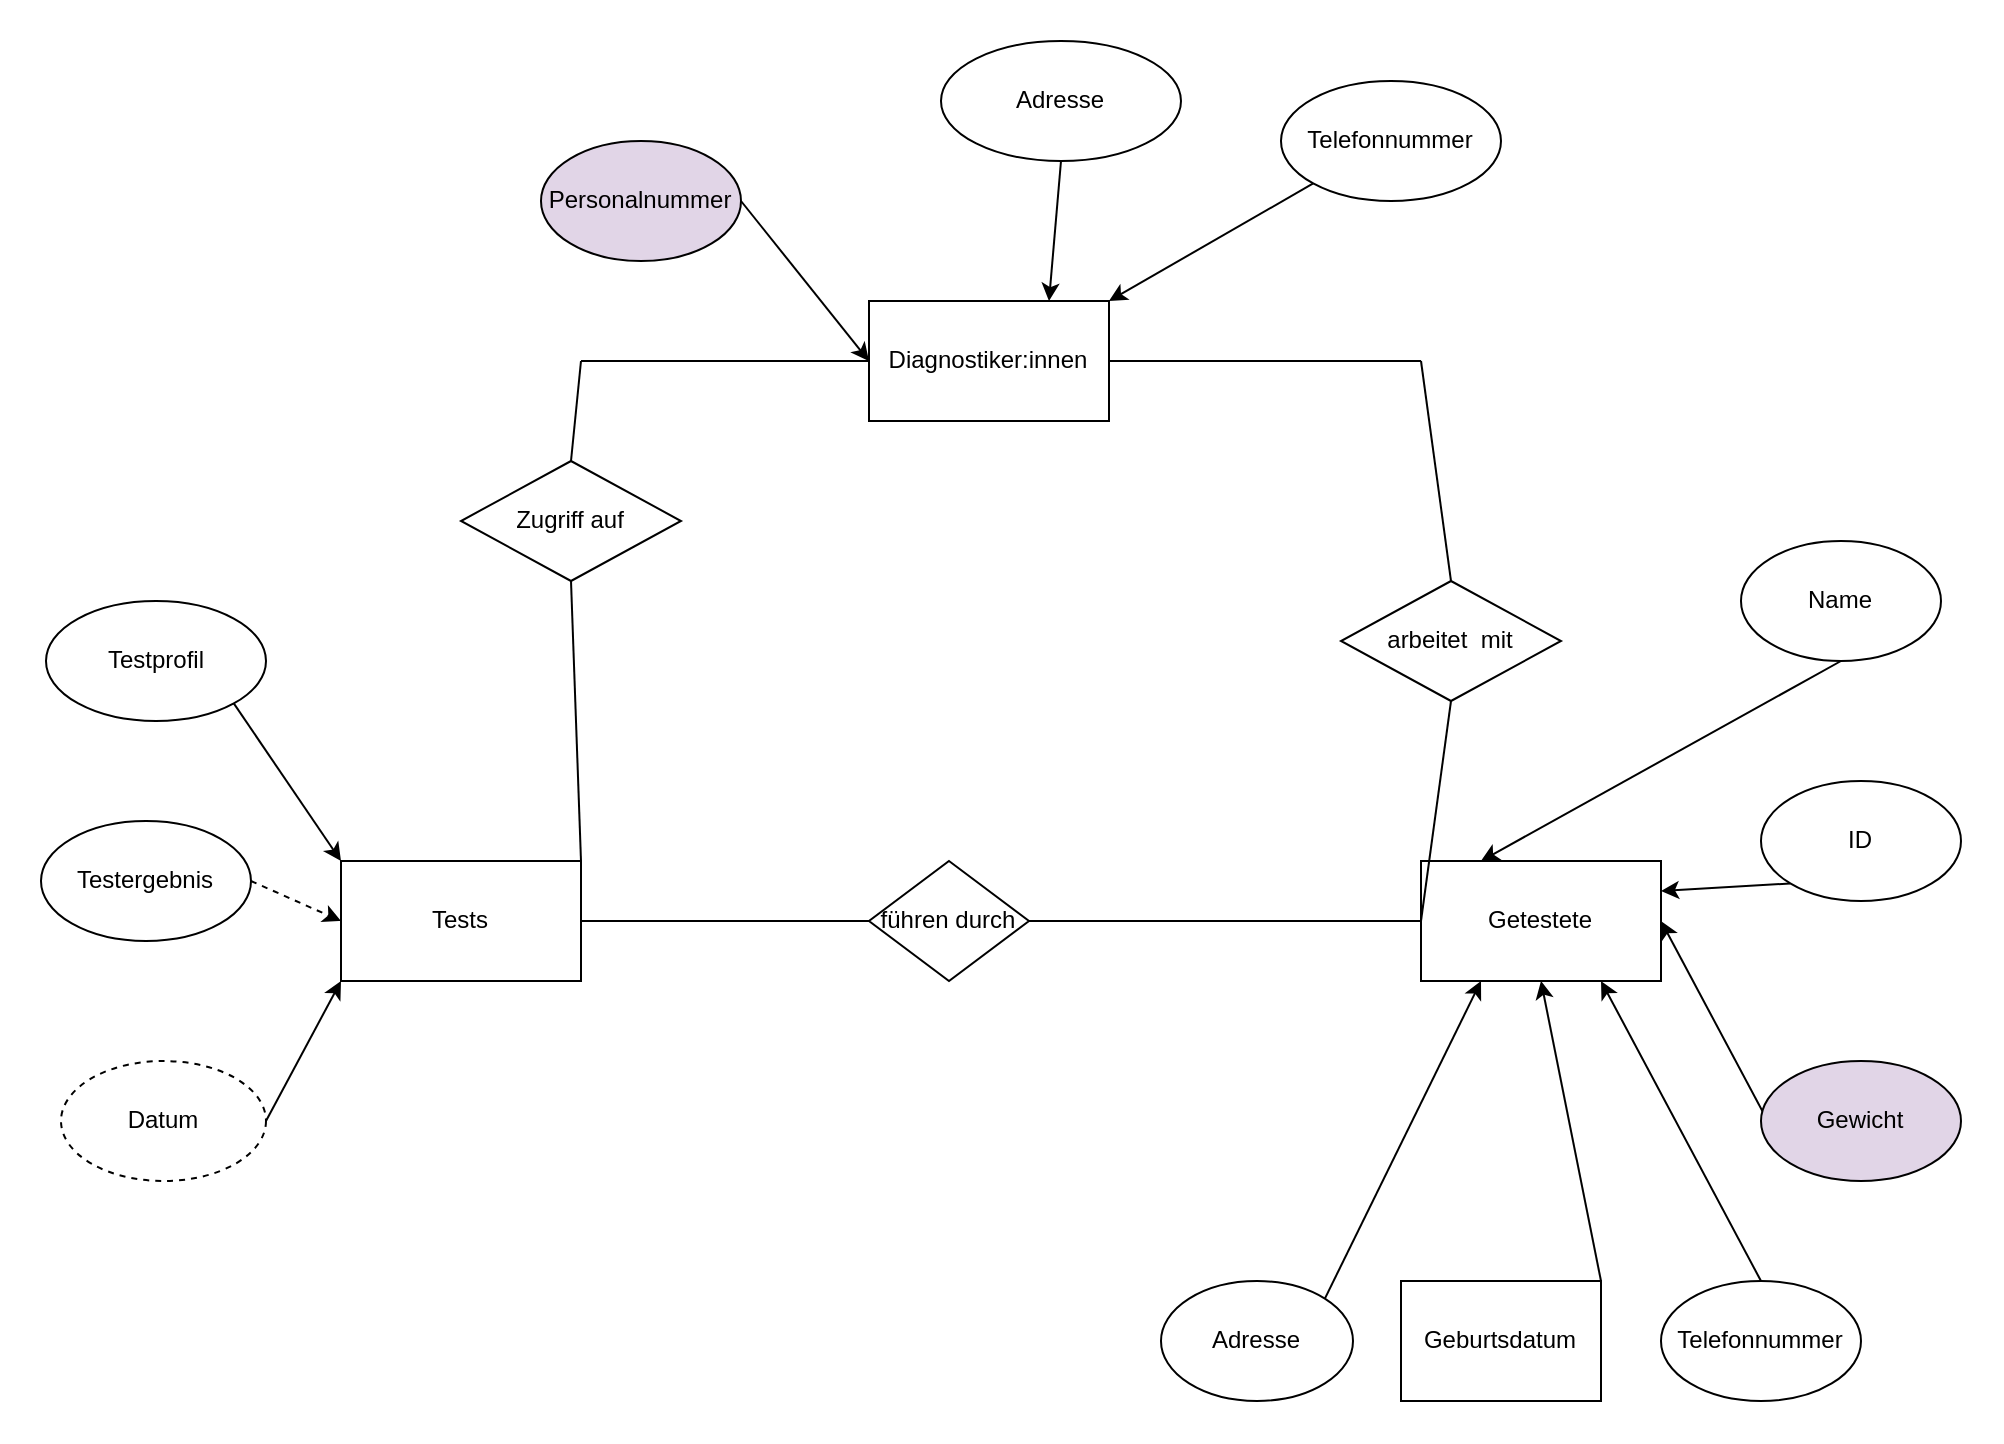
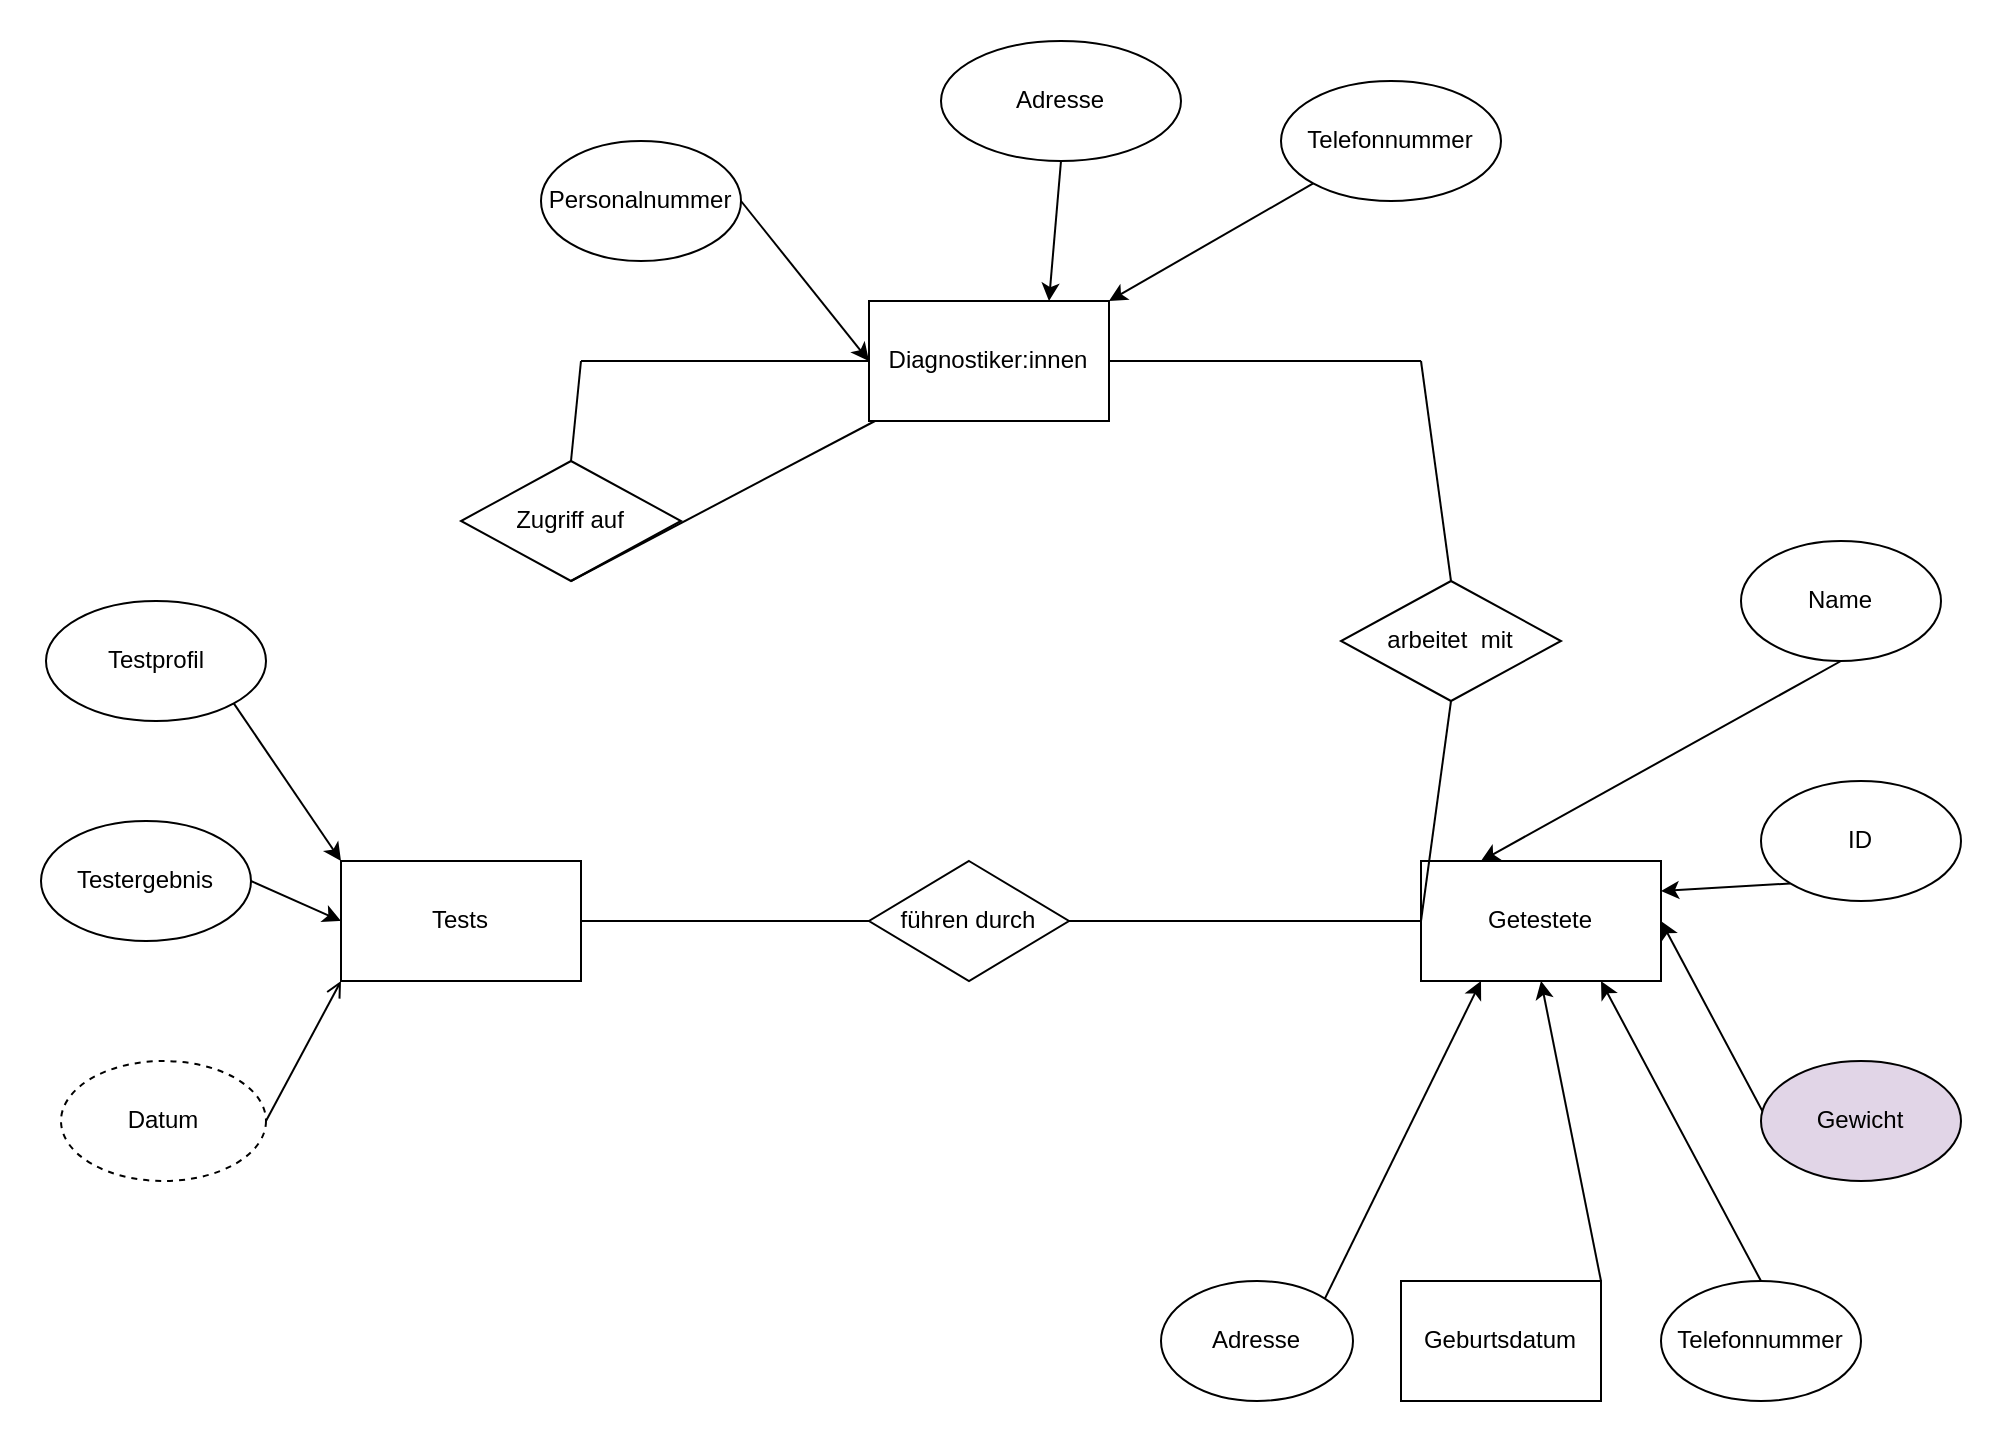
(641, 201) -> (641, 201)
(576, 721) -> (733, 496)
(292, 899) -> (292, 899)
(949, 921) -> (969, 921)
(334, 994) -> (336, 991)
